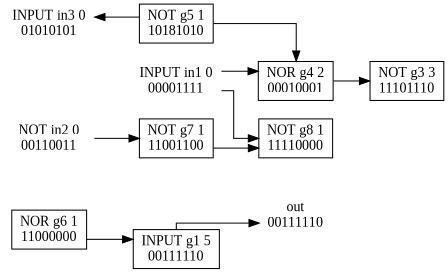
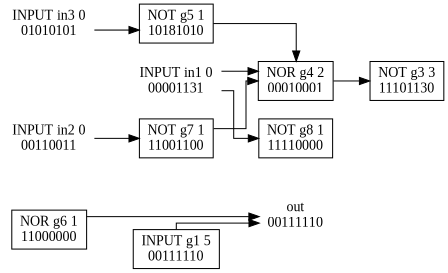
(122, 17) -> (112, 30)
(176, 81) -> (176, 81)
(407, 81) -> (407, 81)
(49, 138) -> (49, 138)
(231, 148) -> (246, 120)
(105, 239) -> (168, 217)
